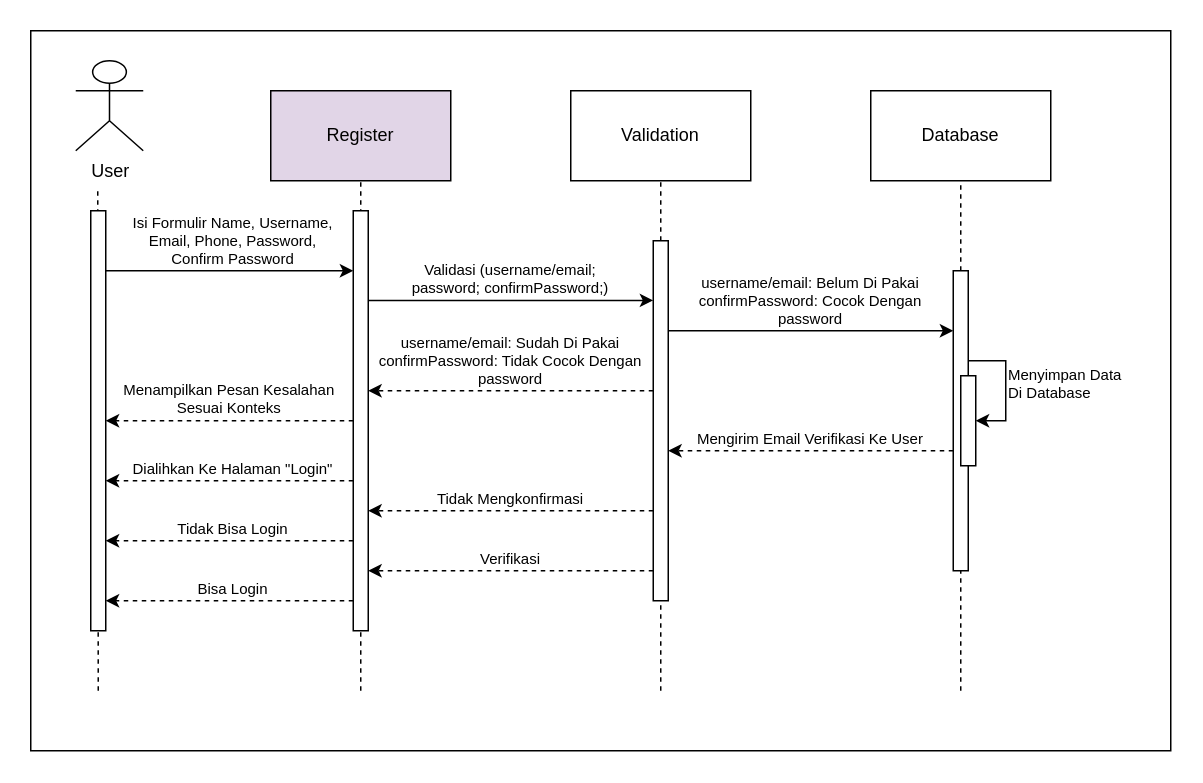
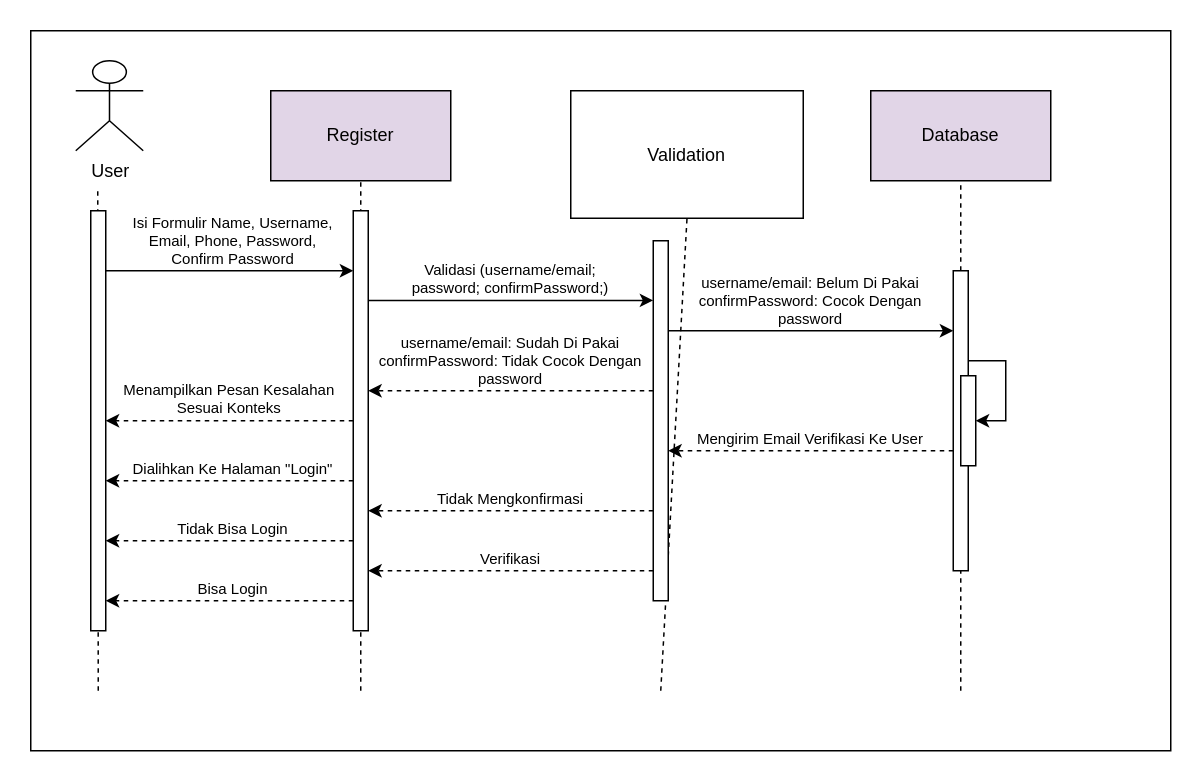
(661, 136) -> (687, 155)
(961, 136) -> (961, 136)
(1066, 383) -> none
